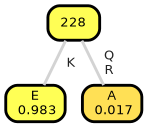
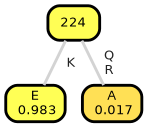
(74, 23) -> (74, 23)
